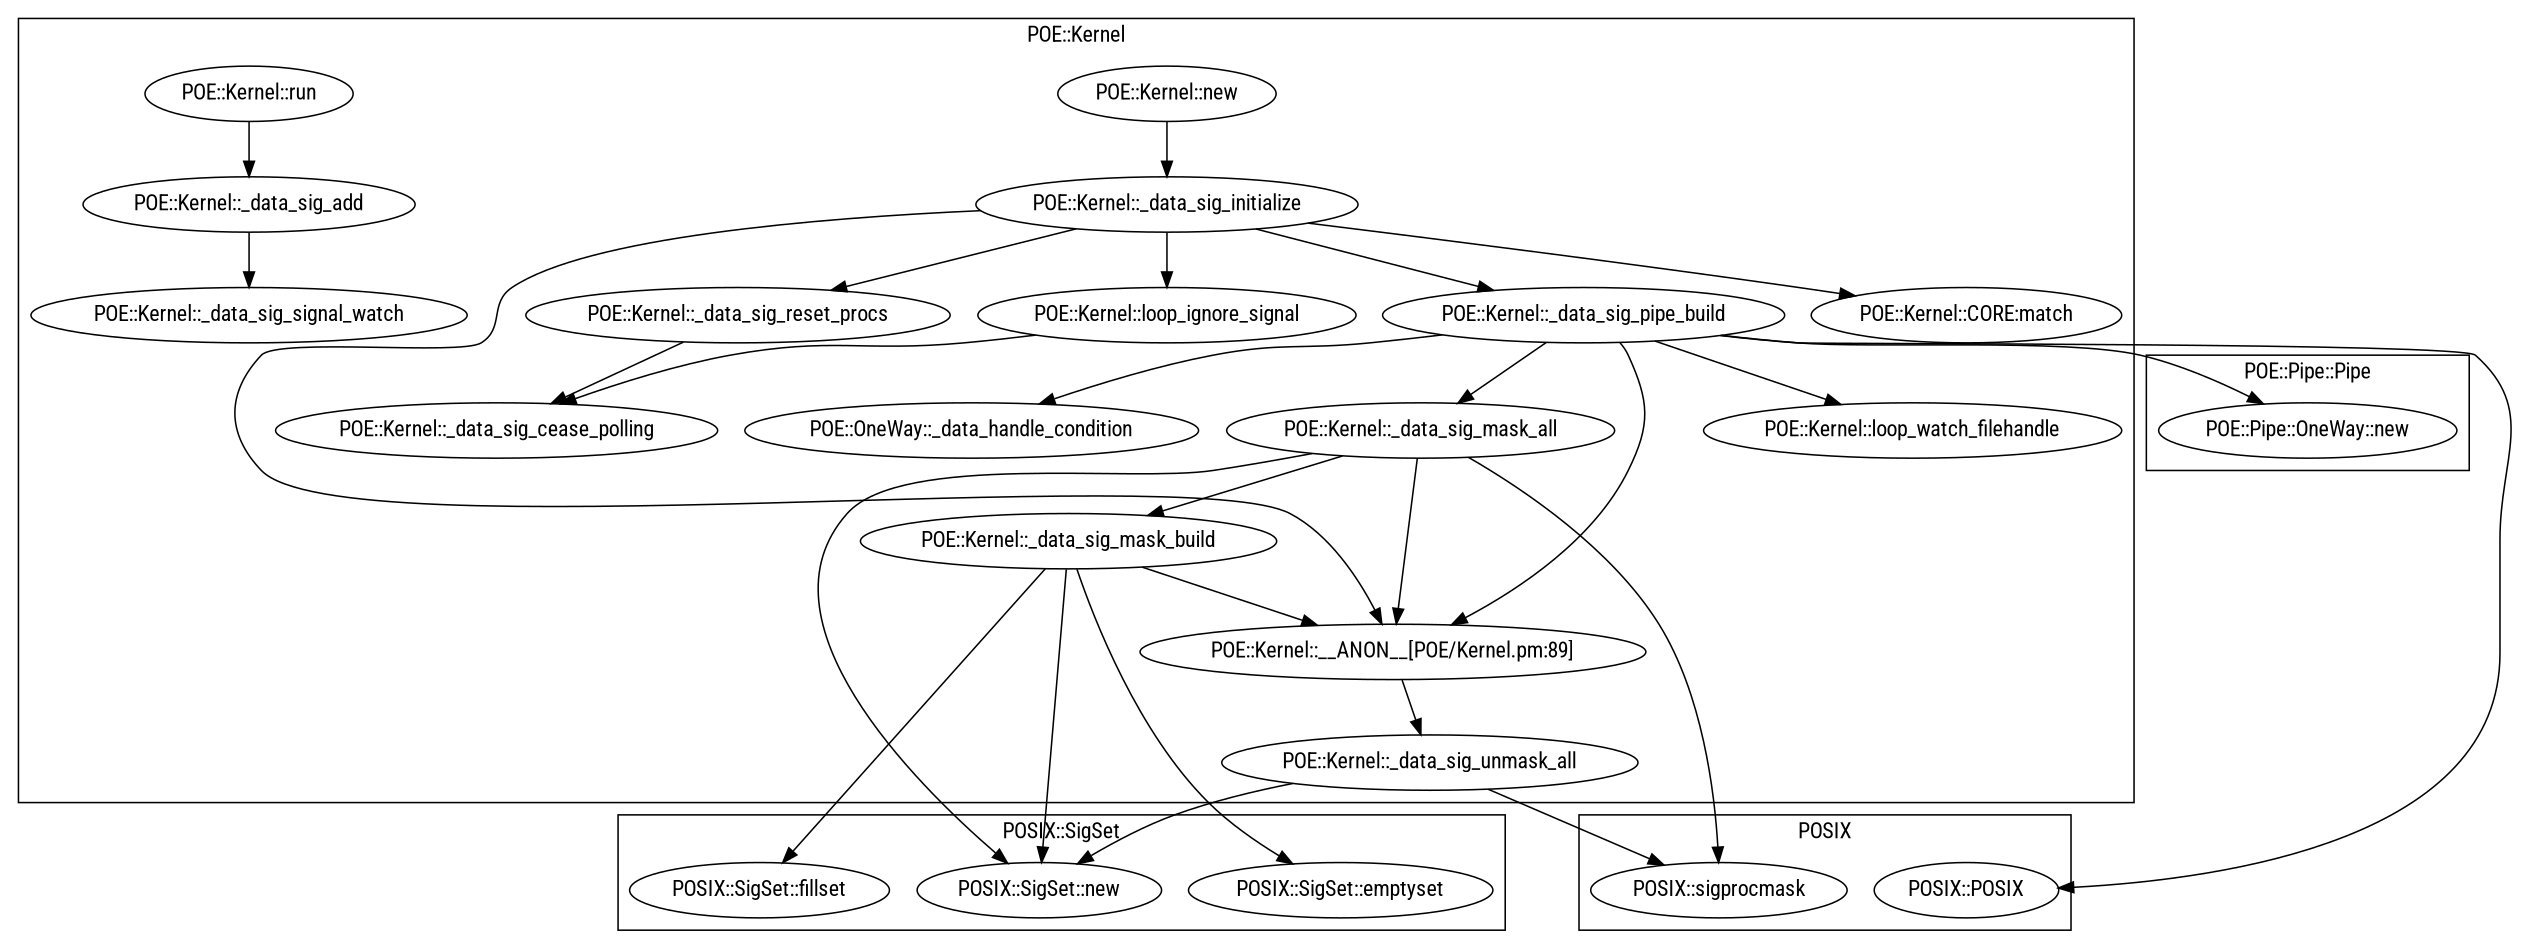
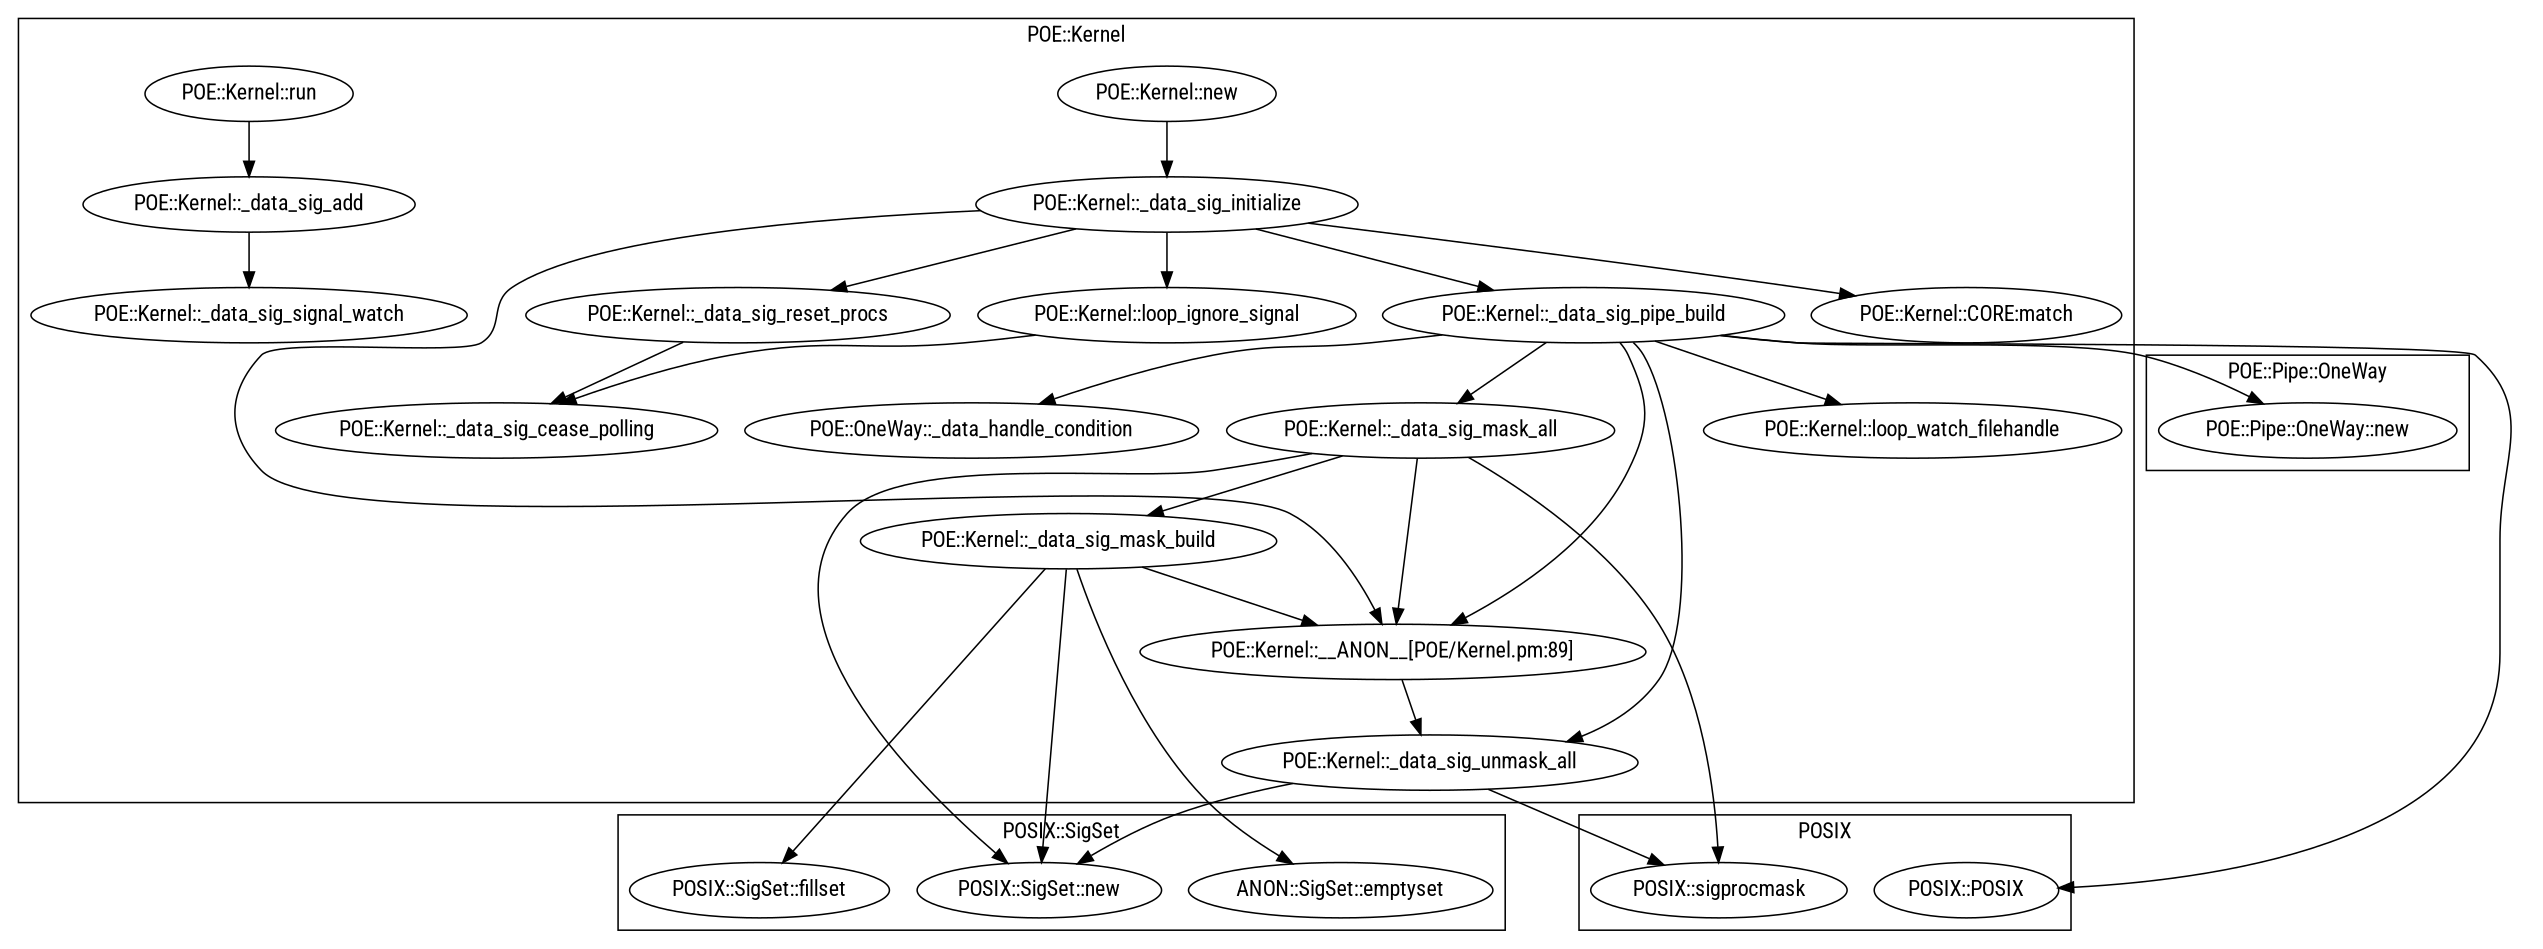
(2308, 373) -> (2308, 373)
none -> (1682, 557)
(1341, 890) -> (1341, 890)
